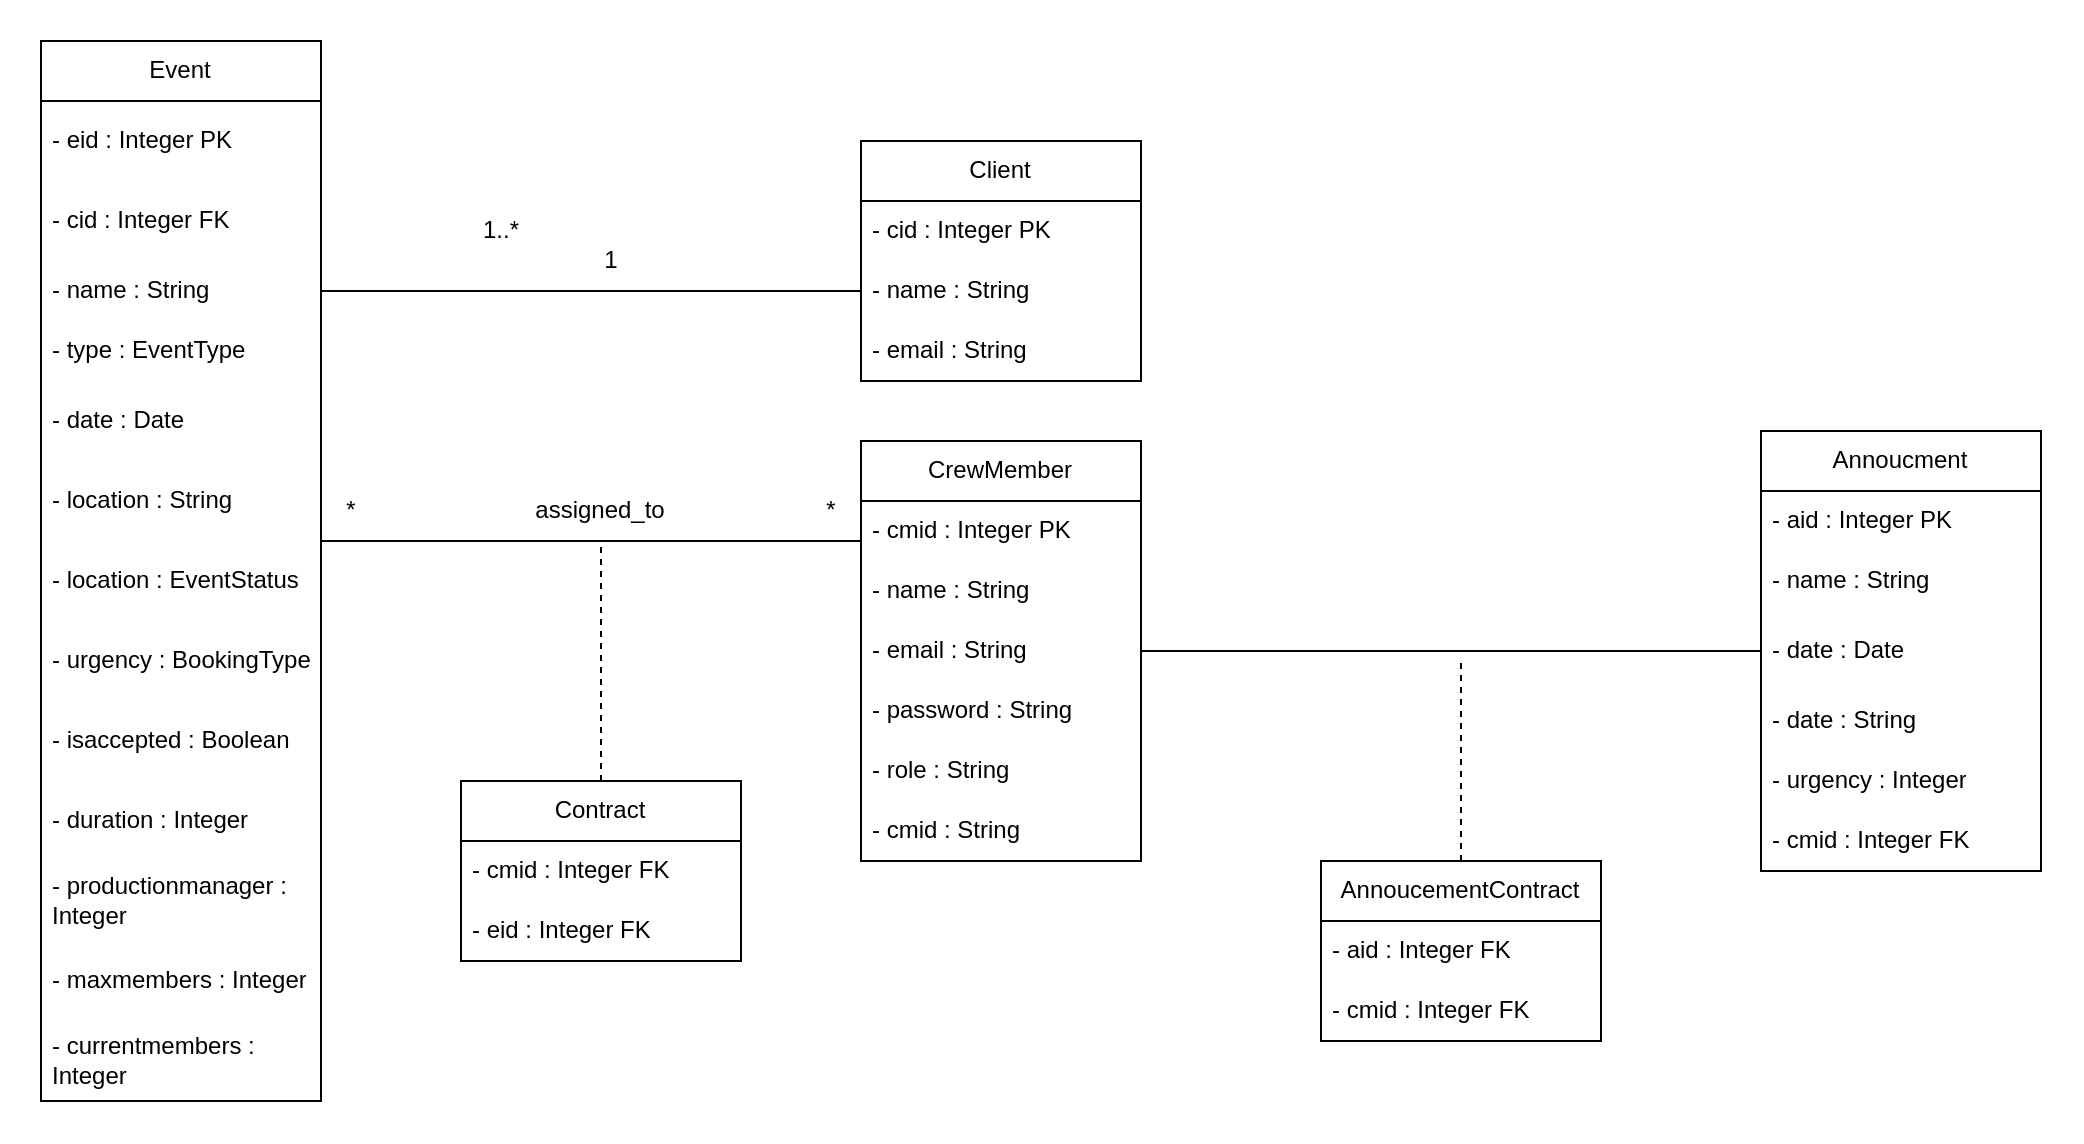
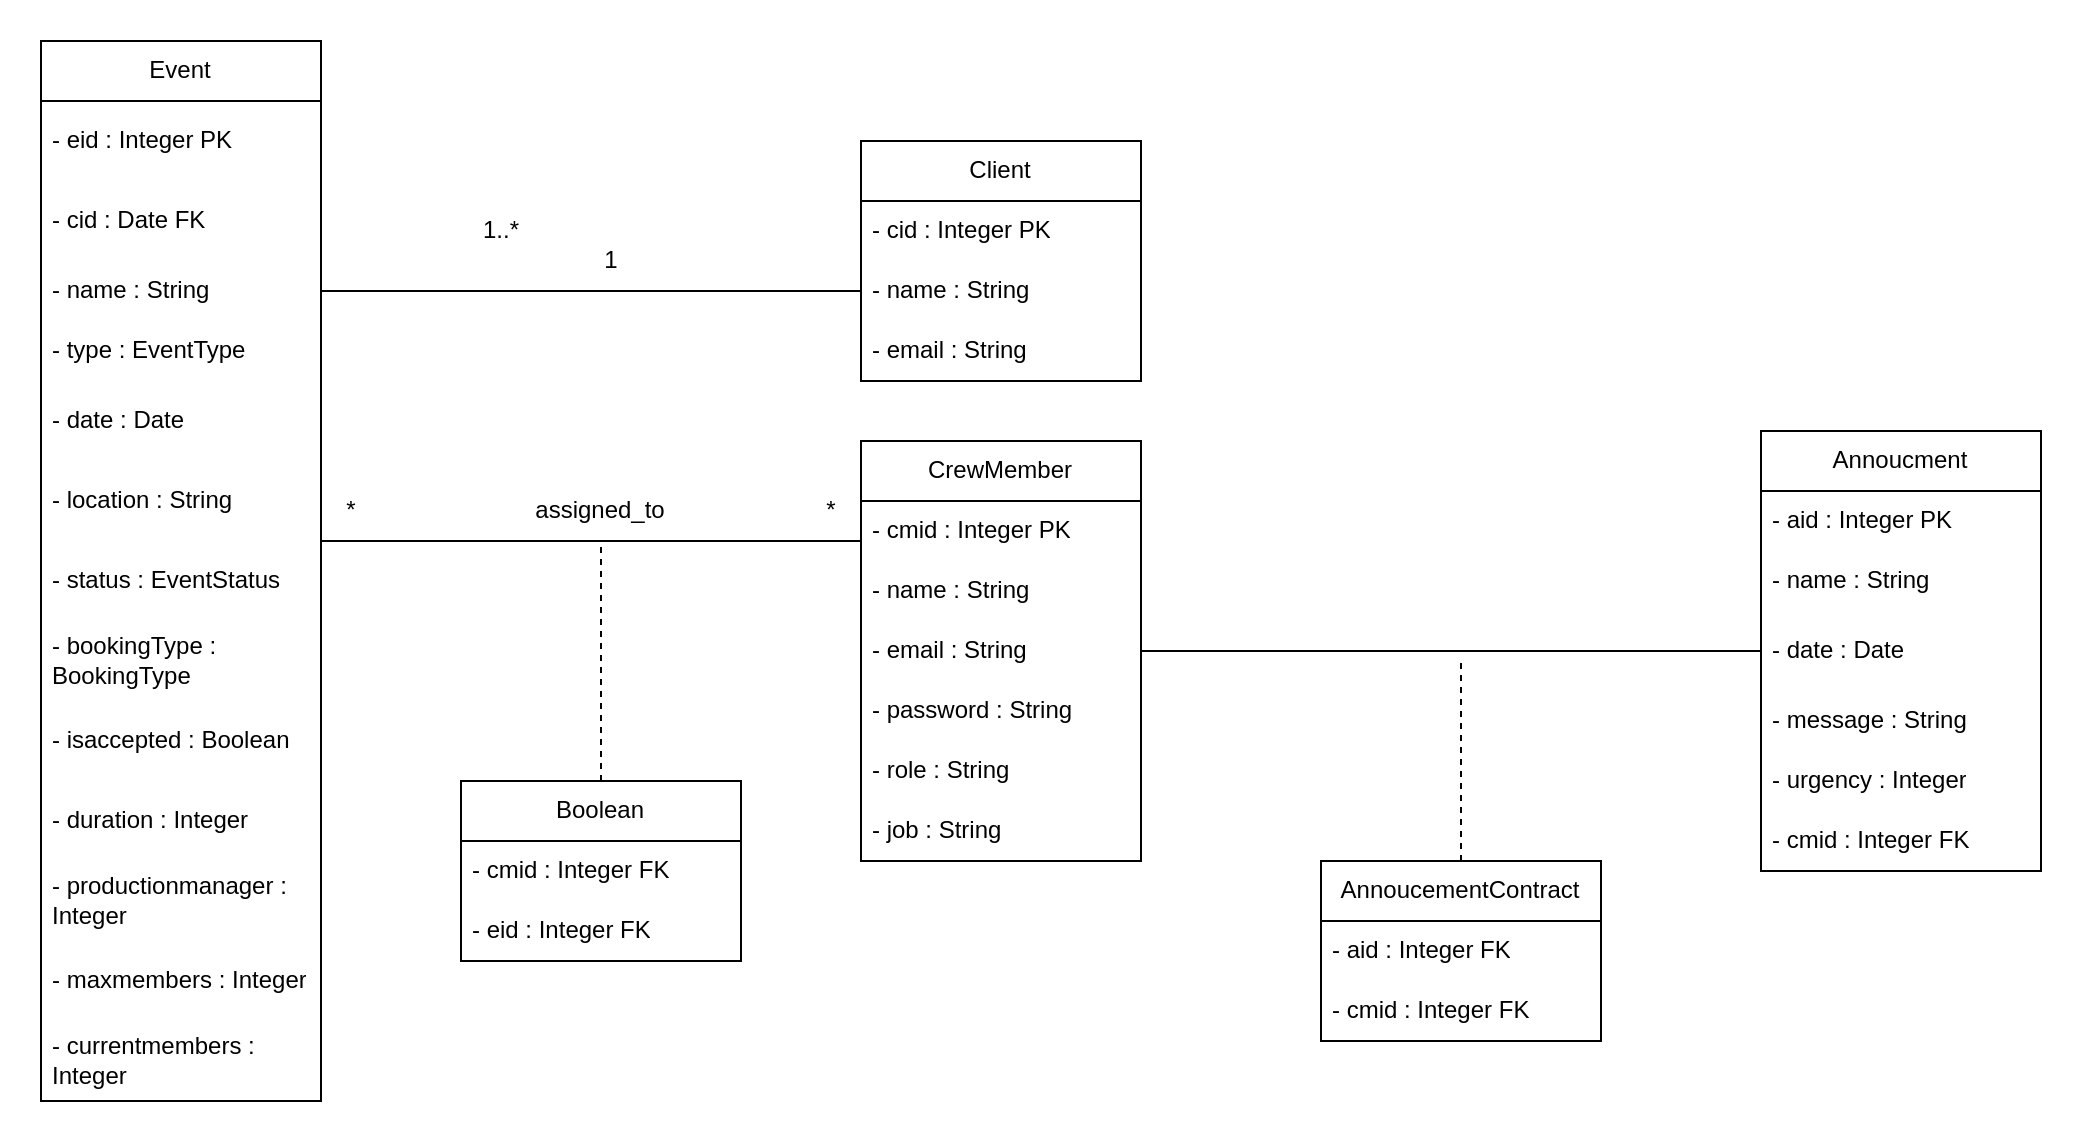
(155, 221) -> (135, 221)
(183, 581) -> (183, 581)
(183, 661) -> (183, 661)
(1858, 721) -> (1878, 721)
(601, 811) -> (601, 811)
(955, 831) -> (951, 831)
